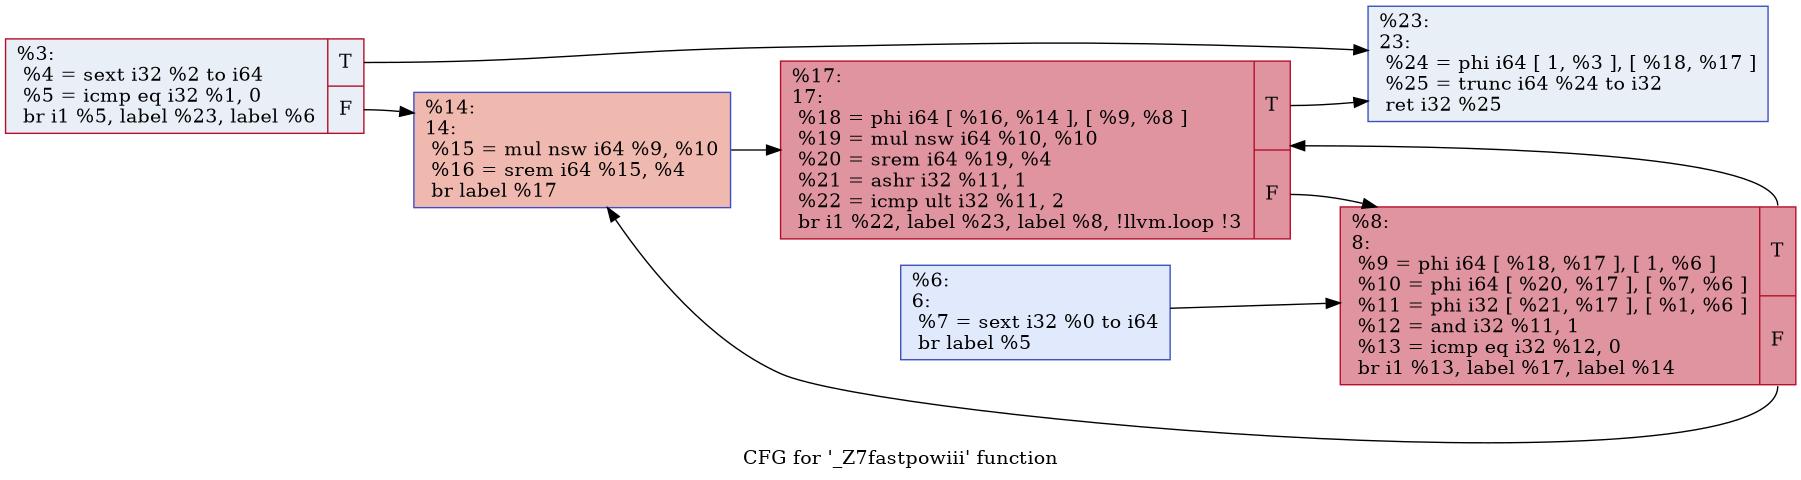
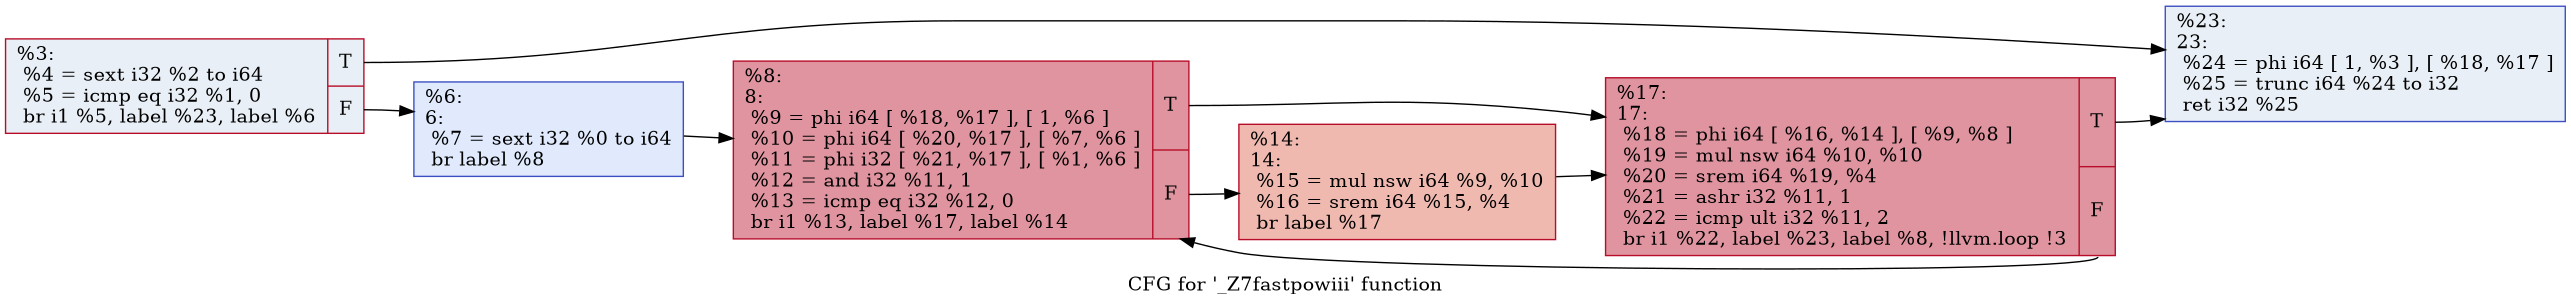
(382, 110) -> (382, 110)
(572, 150) -> (1397, 182)
(972, 343) -> (485, 160)
